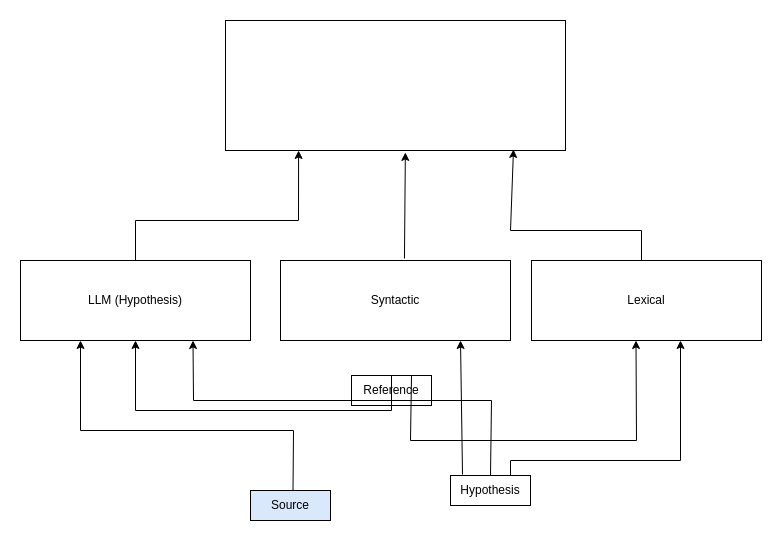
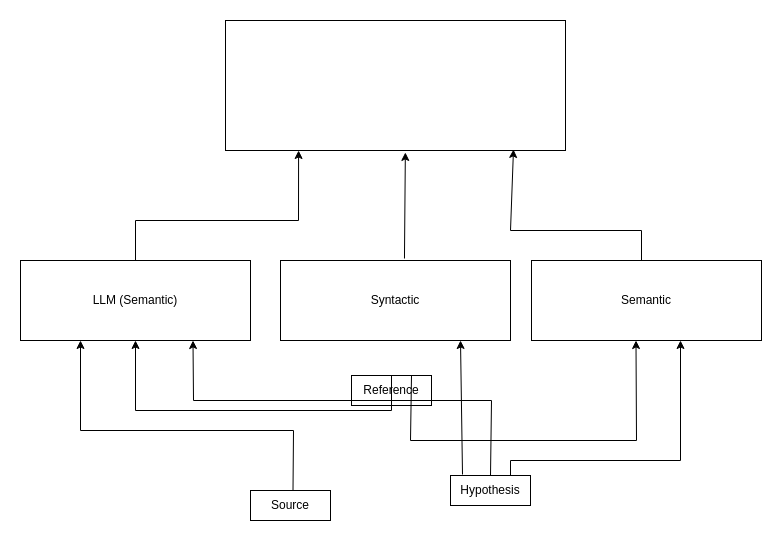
(136, 301) -> (136, 301)
(647, 301) -> (647, 301)
(291, 506) -> (291, 506)
